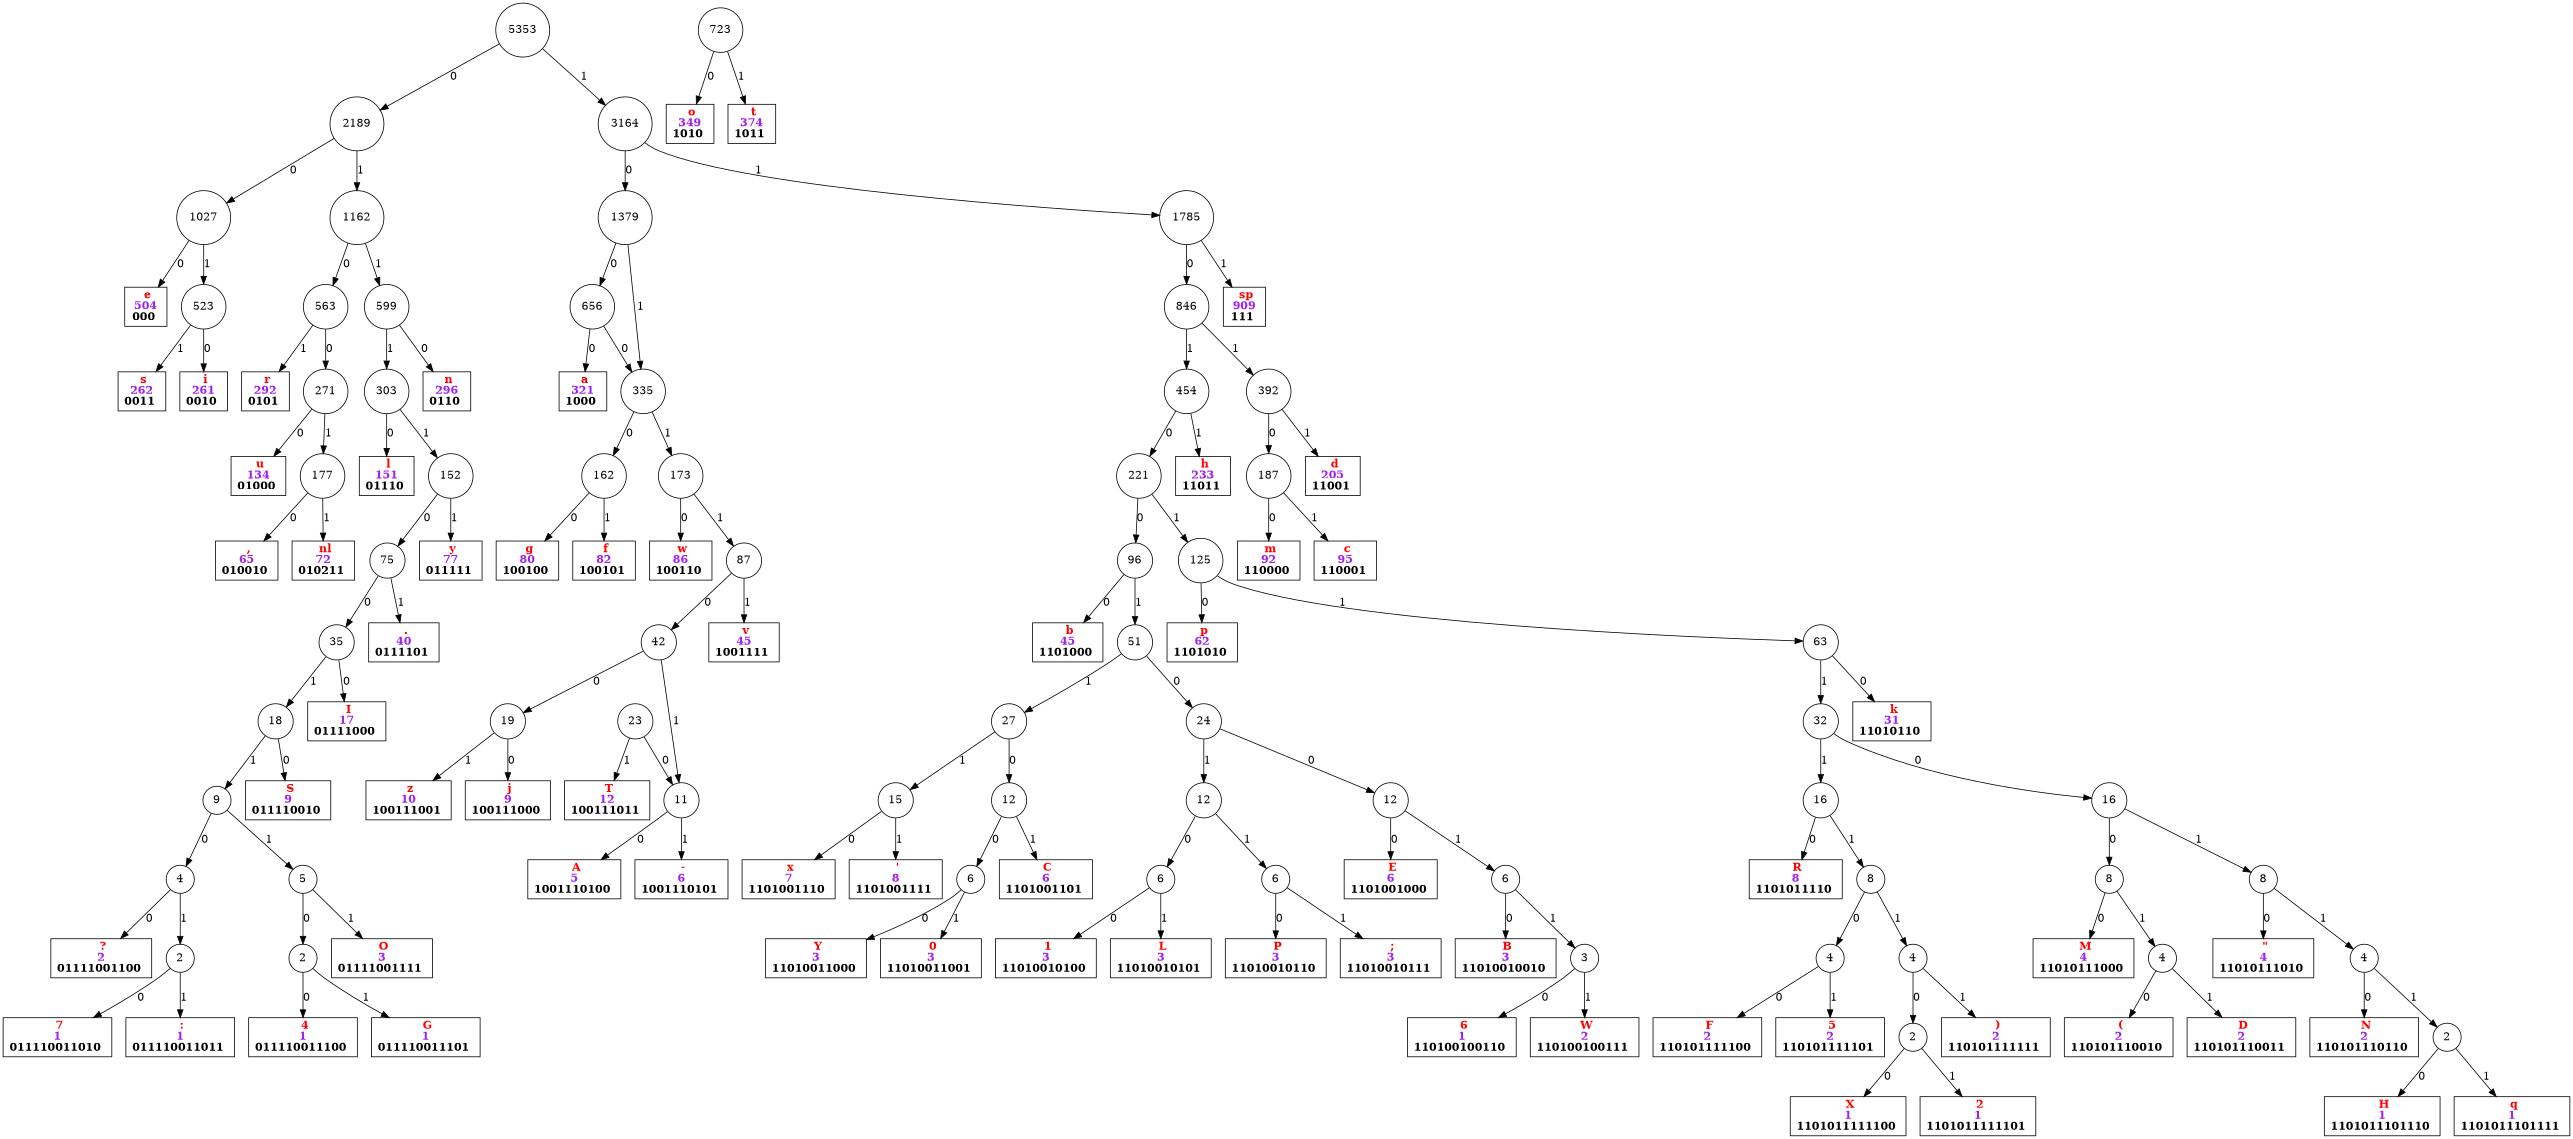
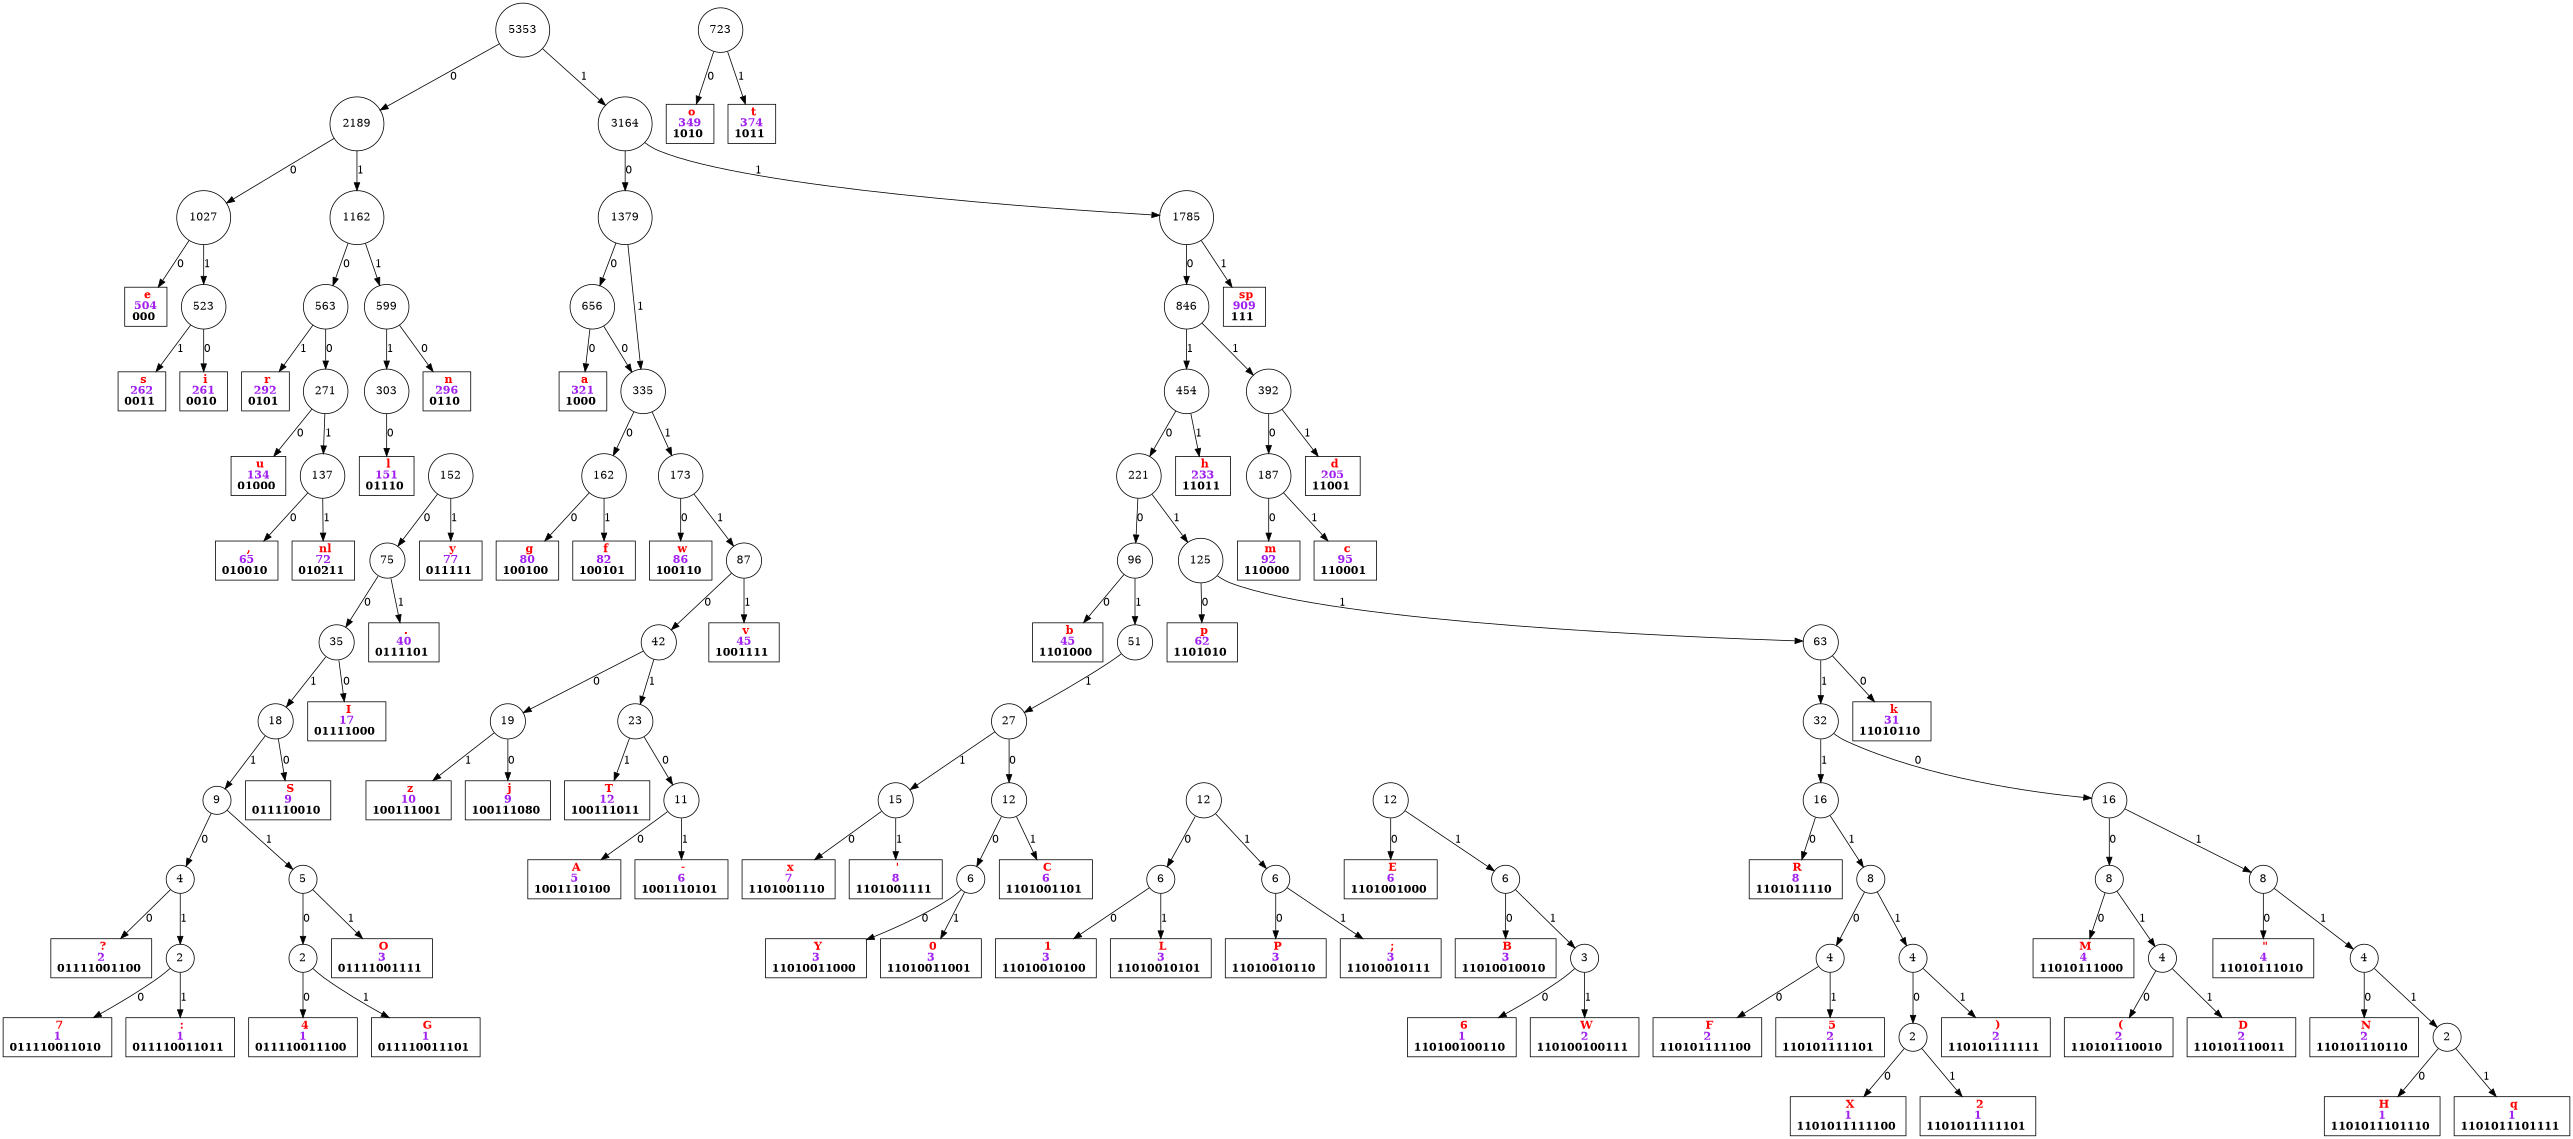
(416, 430) -> none
(323, 476) -> (323, 476)
(670, 717) -> (648, 678)
(1204, 721) -> none
(506, 810) -> (506, 810)
